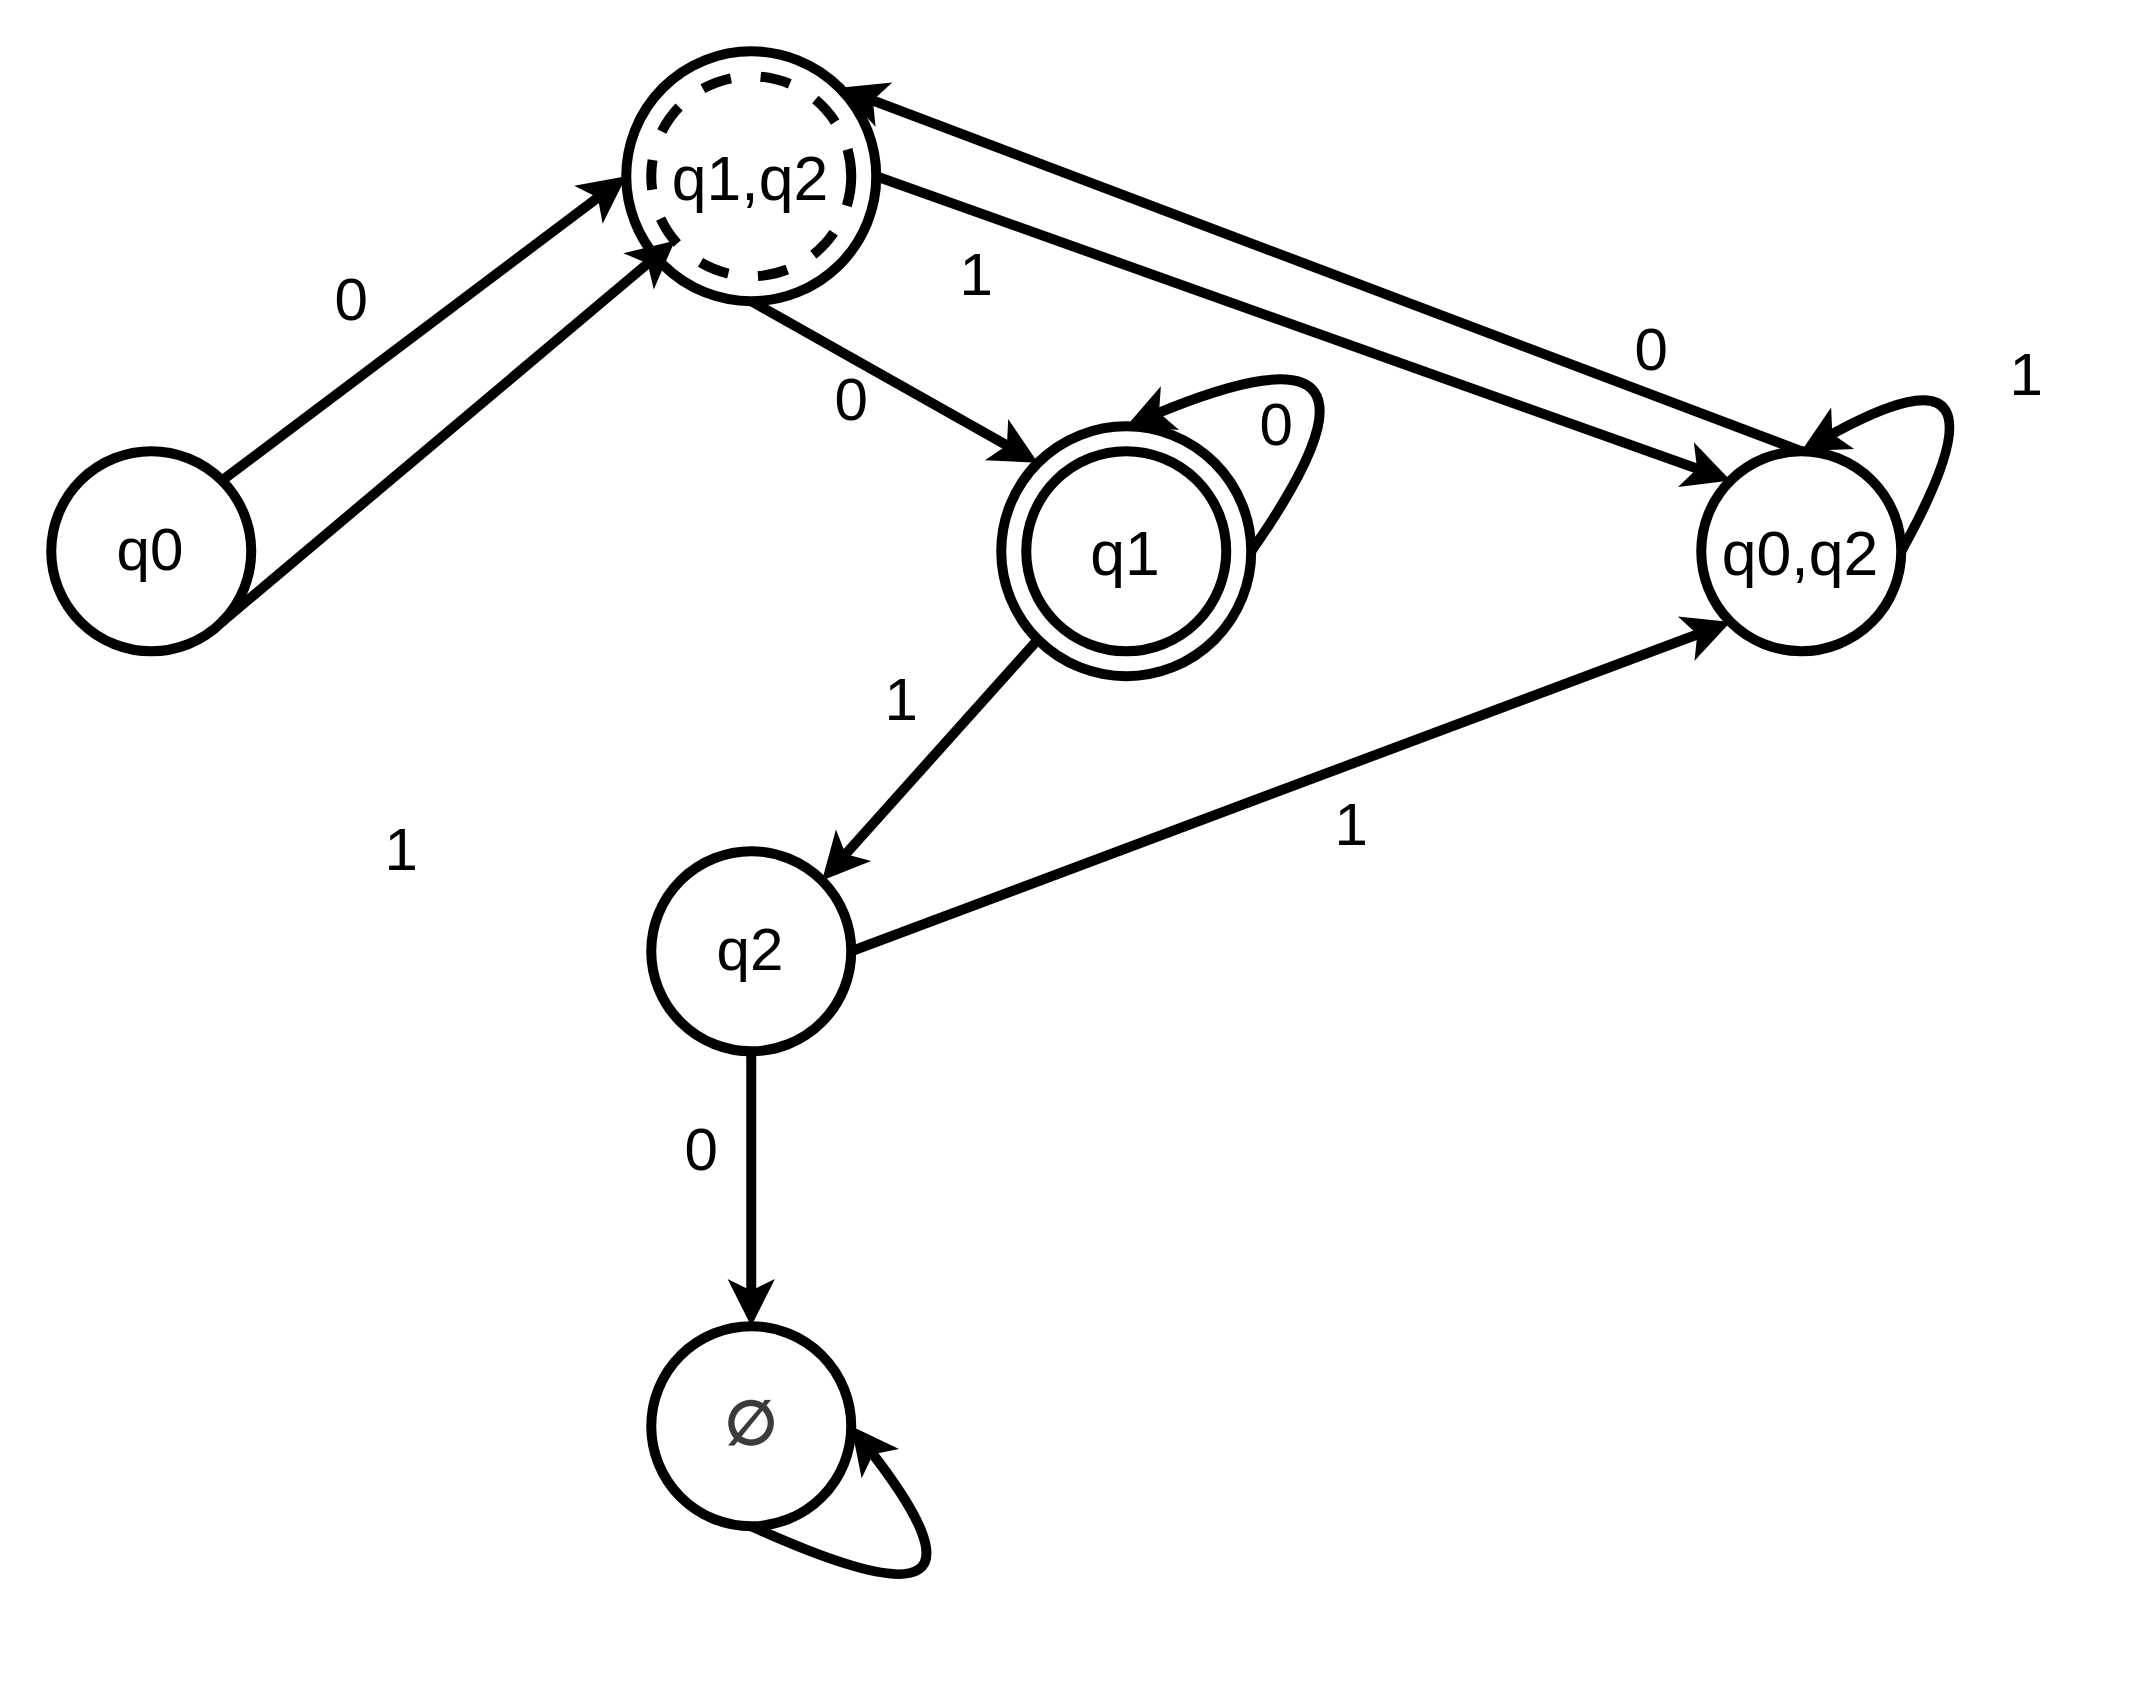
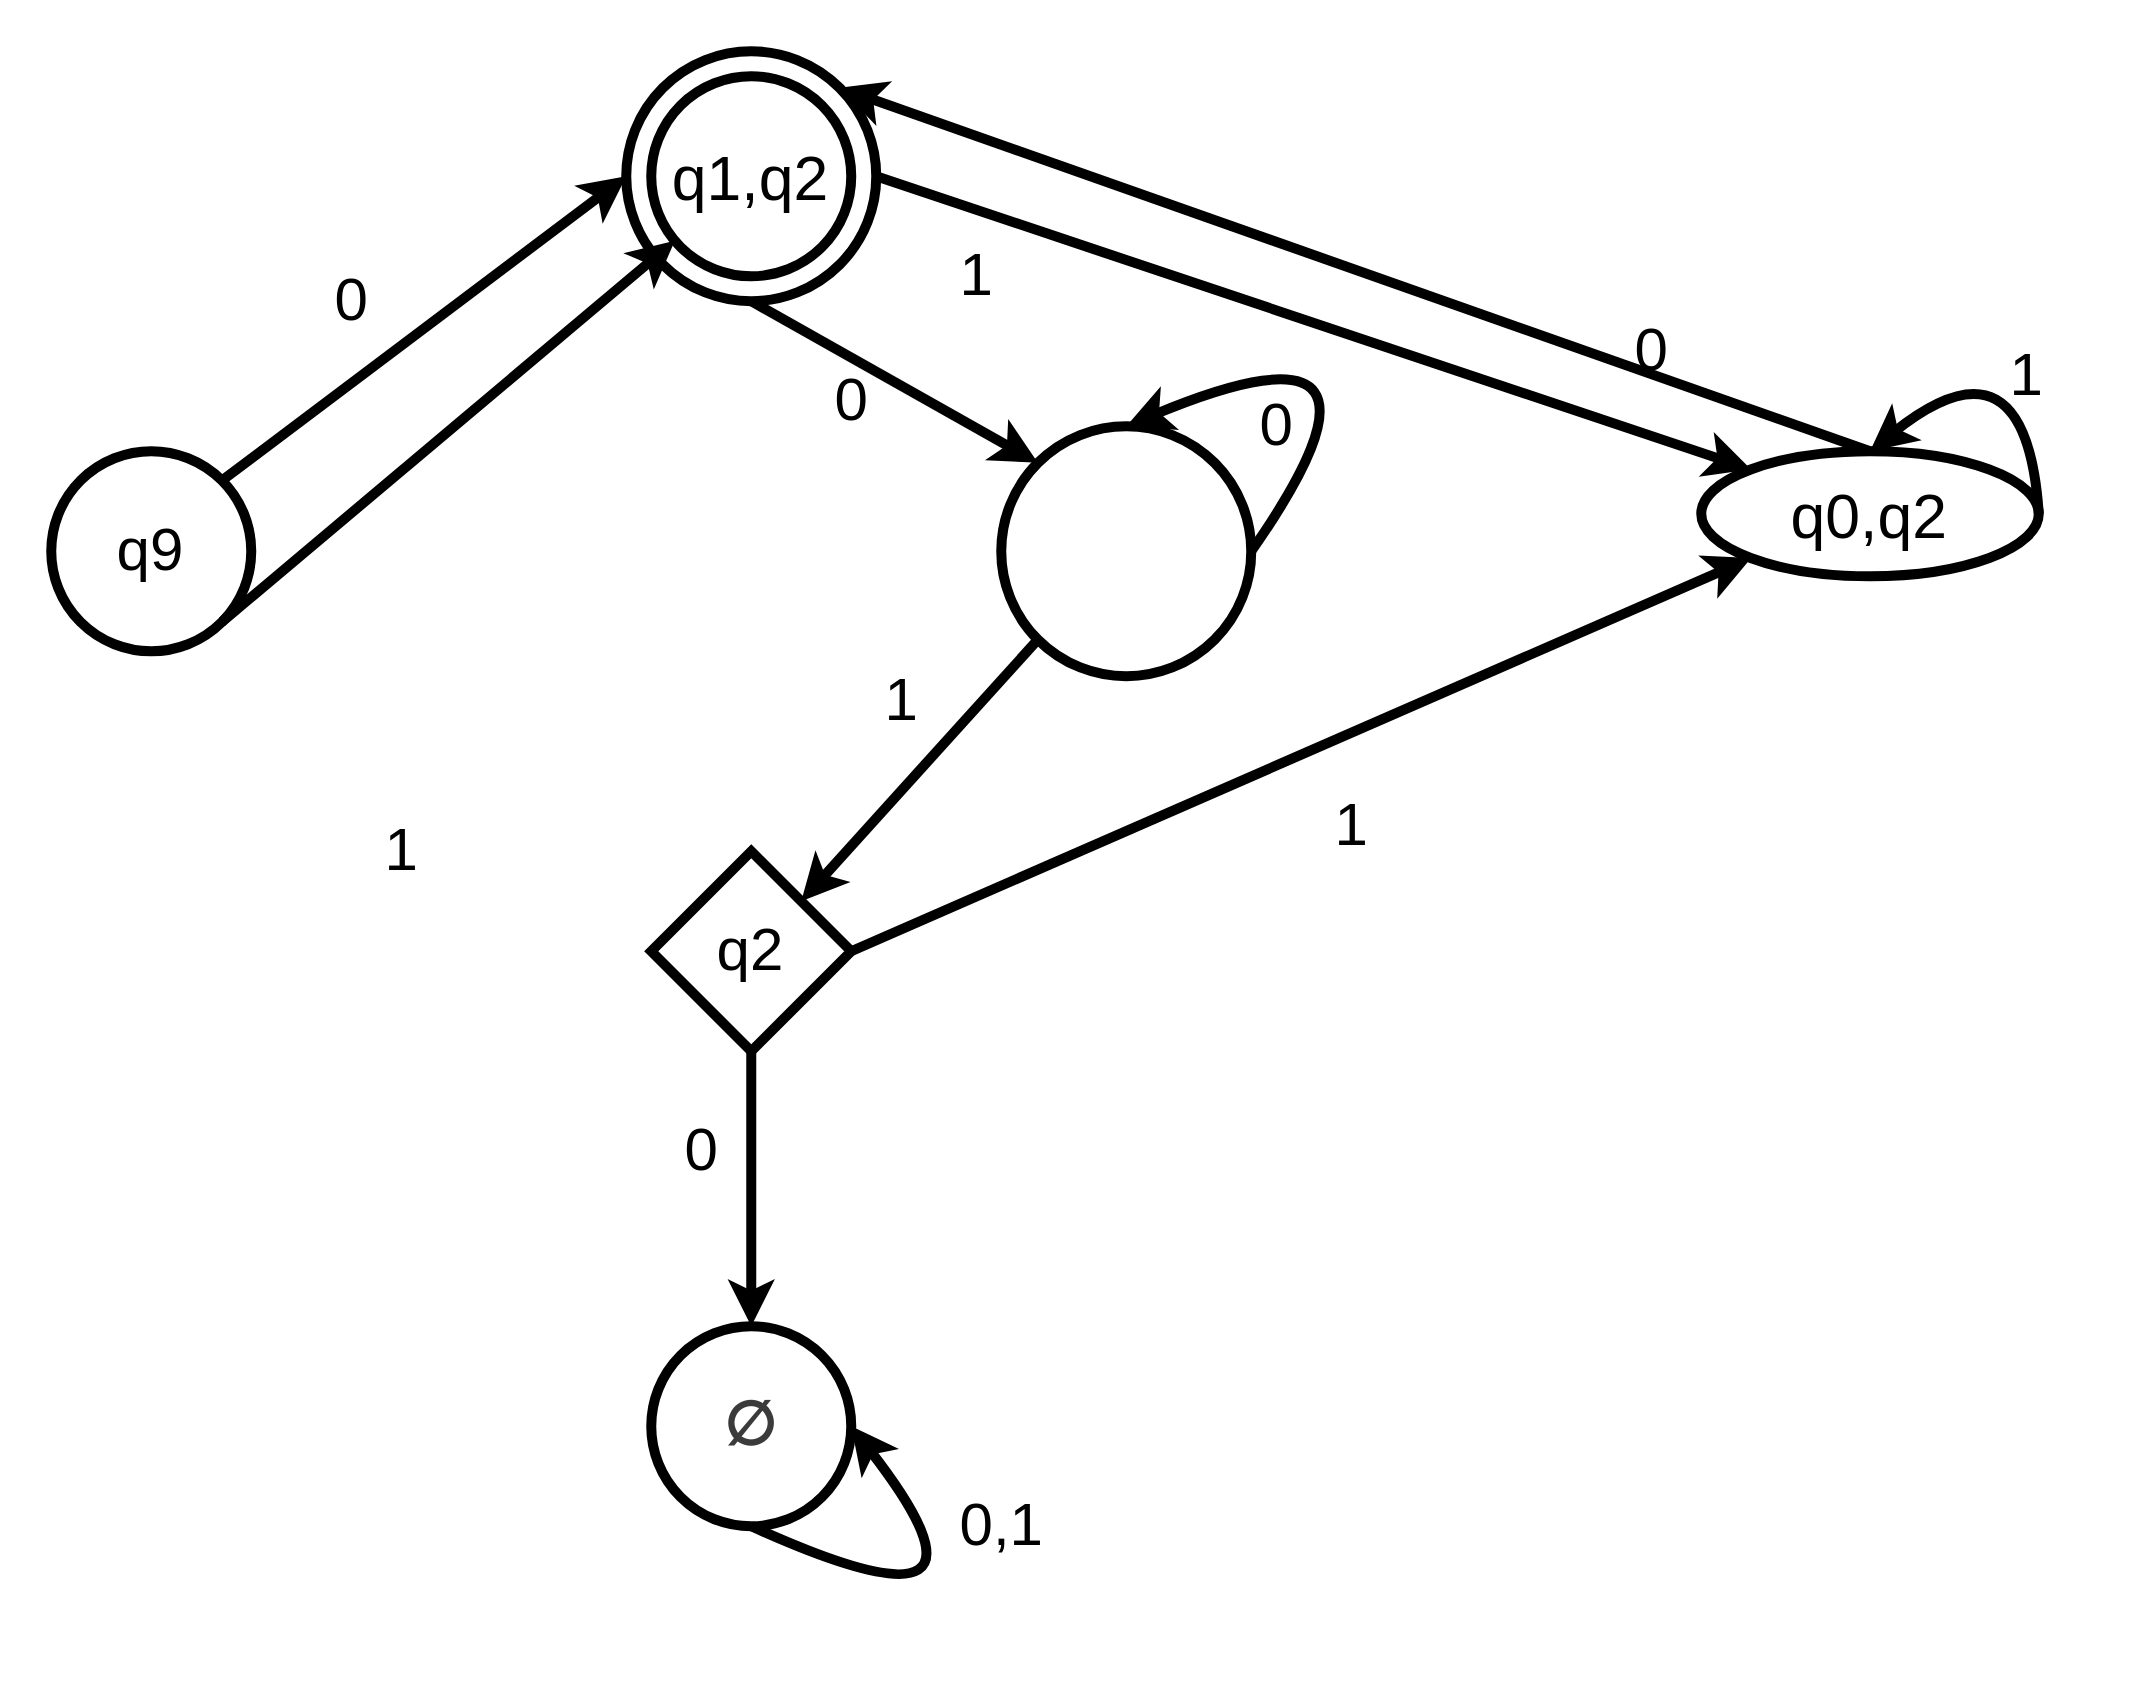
(751, 176) -> (751, 176)
(151, 551) -> (151, 551)
(1126, 551) -> none
(1801, 551) -> (1870, 514)
(751, 951) -> (751, 951)
none -> (1001, 1526)
